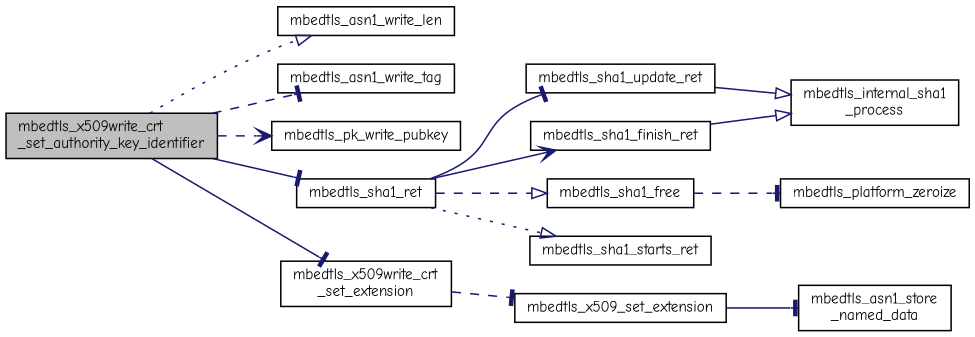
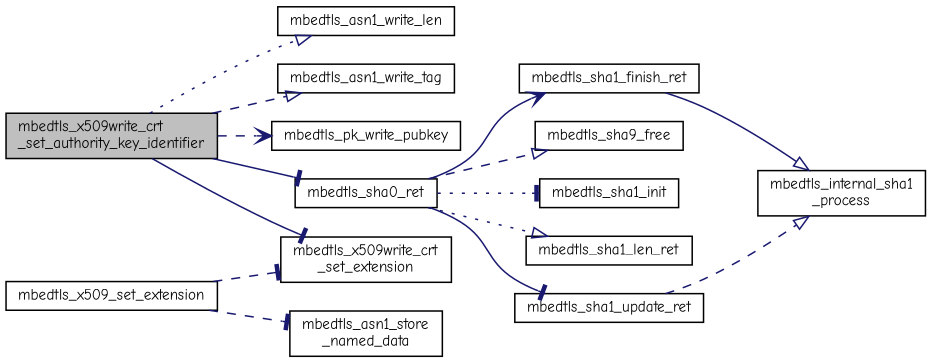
(745, 90) -> (733, 264)
(253, 104) -> (250, 105)
(366, 193) -> (366, 193)
none -> (609, 193)
(620, 193) -> (609, 136)
(875, 193) -> none
(620, 251) -> (609, 251)
(479, 295) -> (243, 277)
(758, 308) -> (245, 316)
